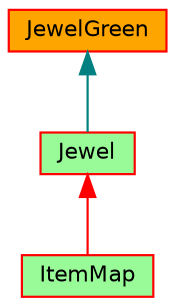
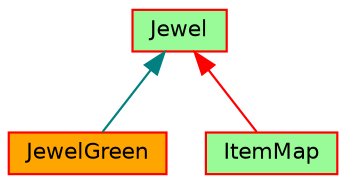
(88, 103) -> (127, 101)
